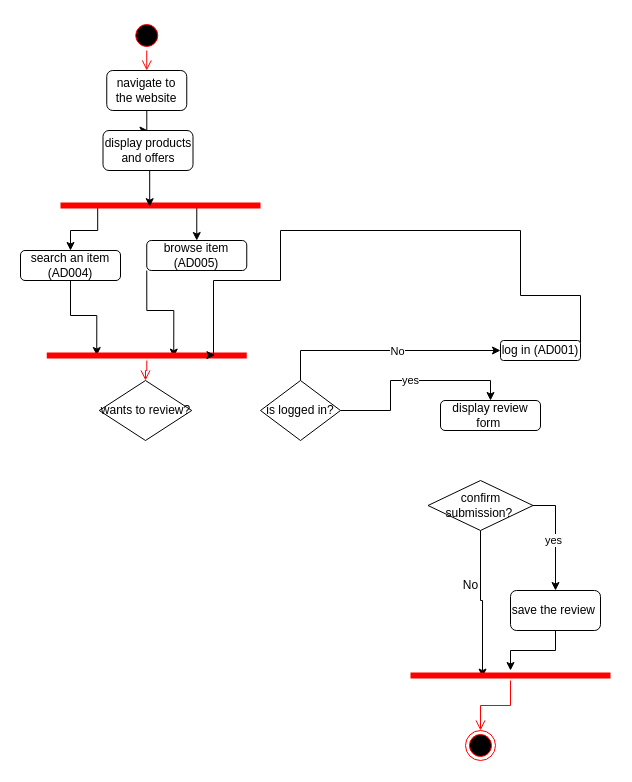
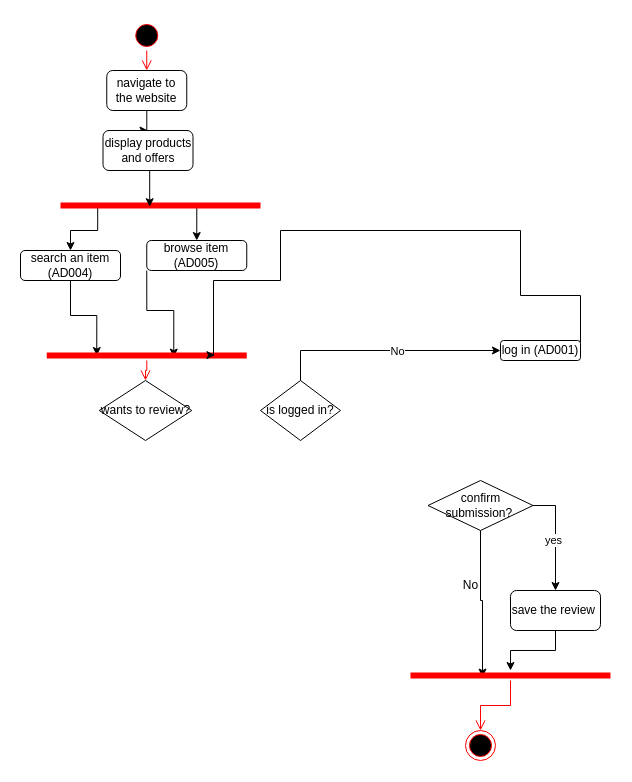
(407, 381) -> none
(491, 416) -> none
